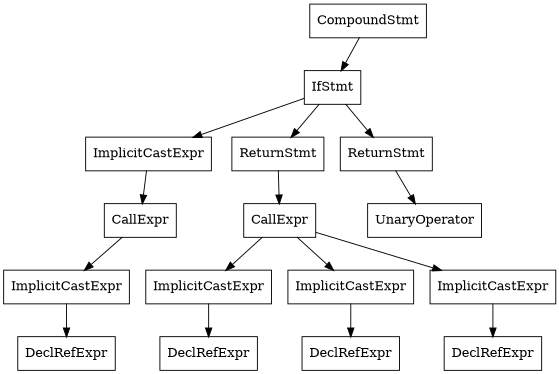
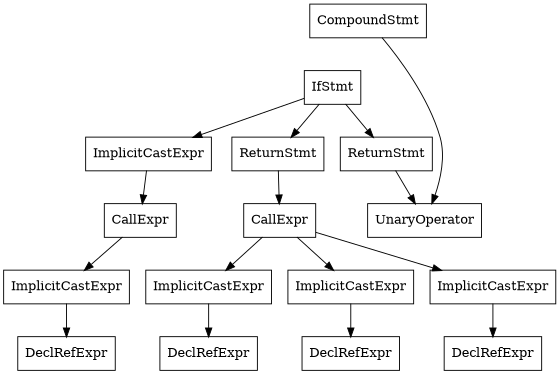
(353, 50) -> (430, 111)
